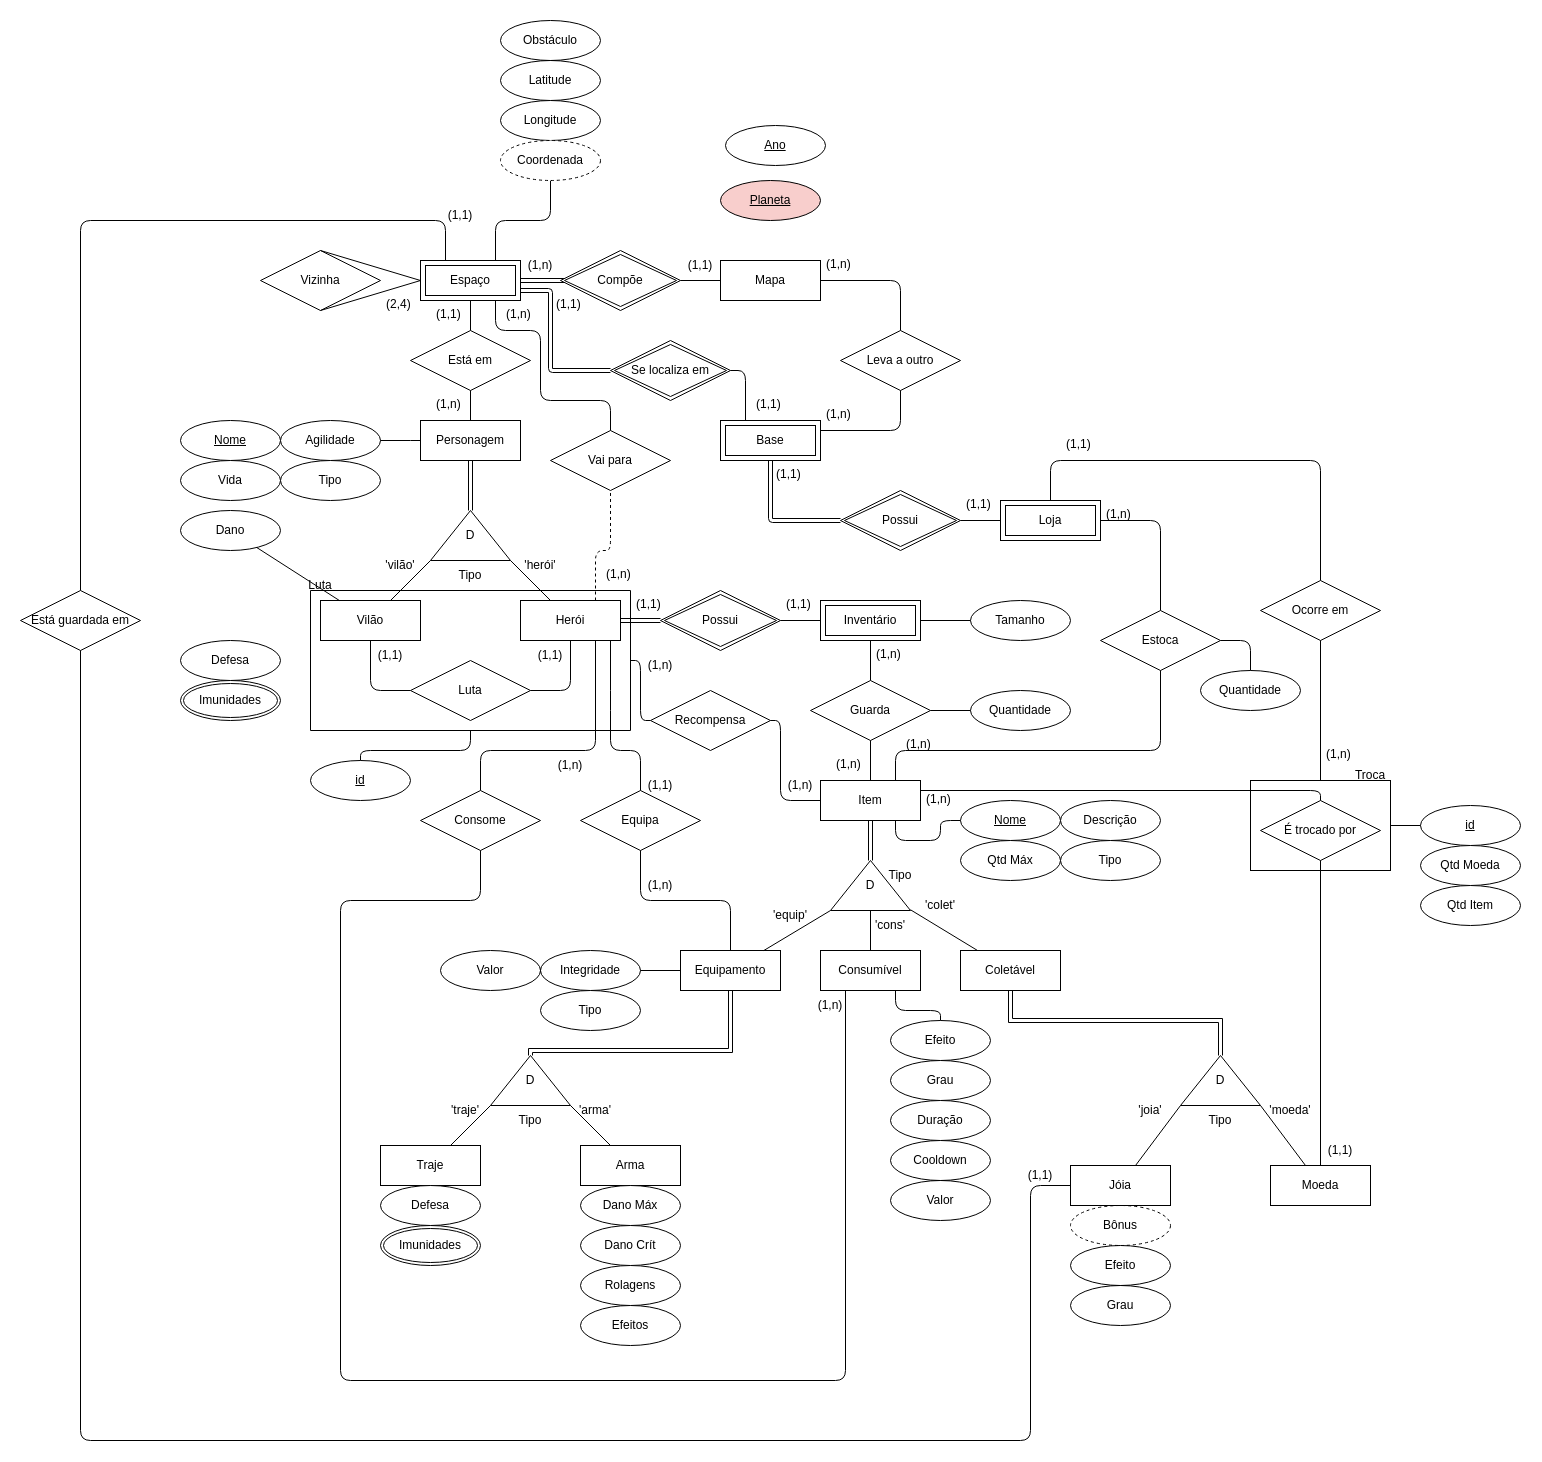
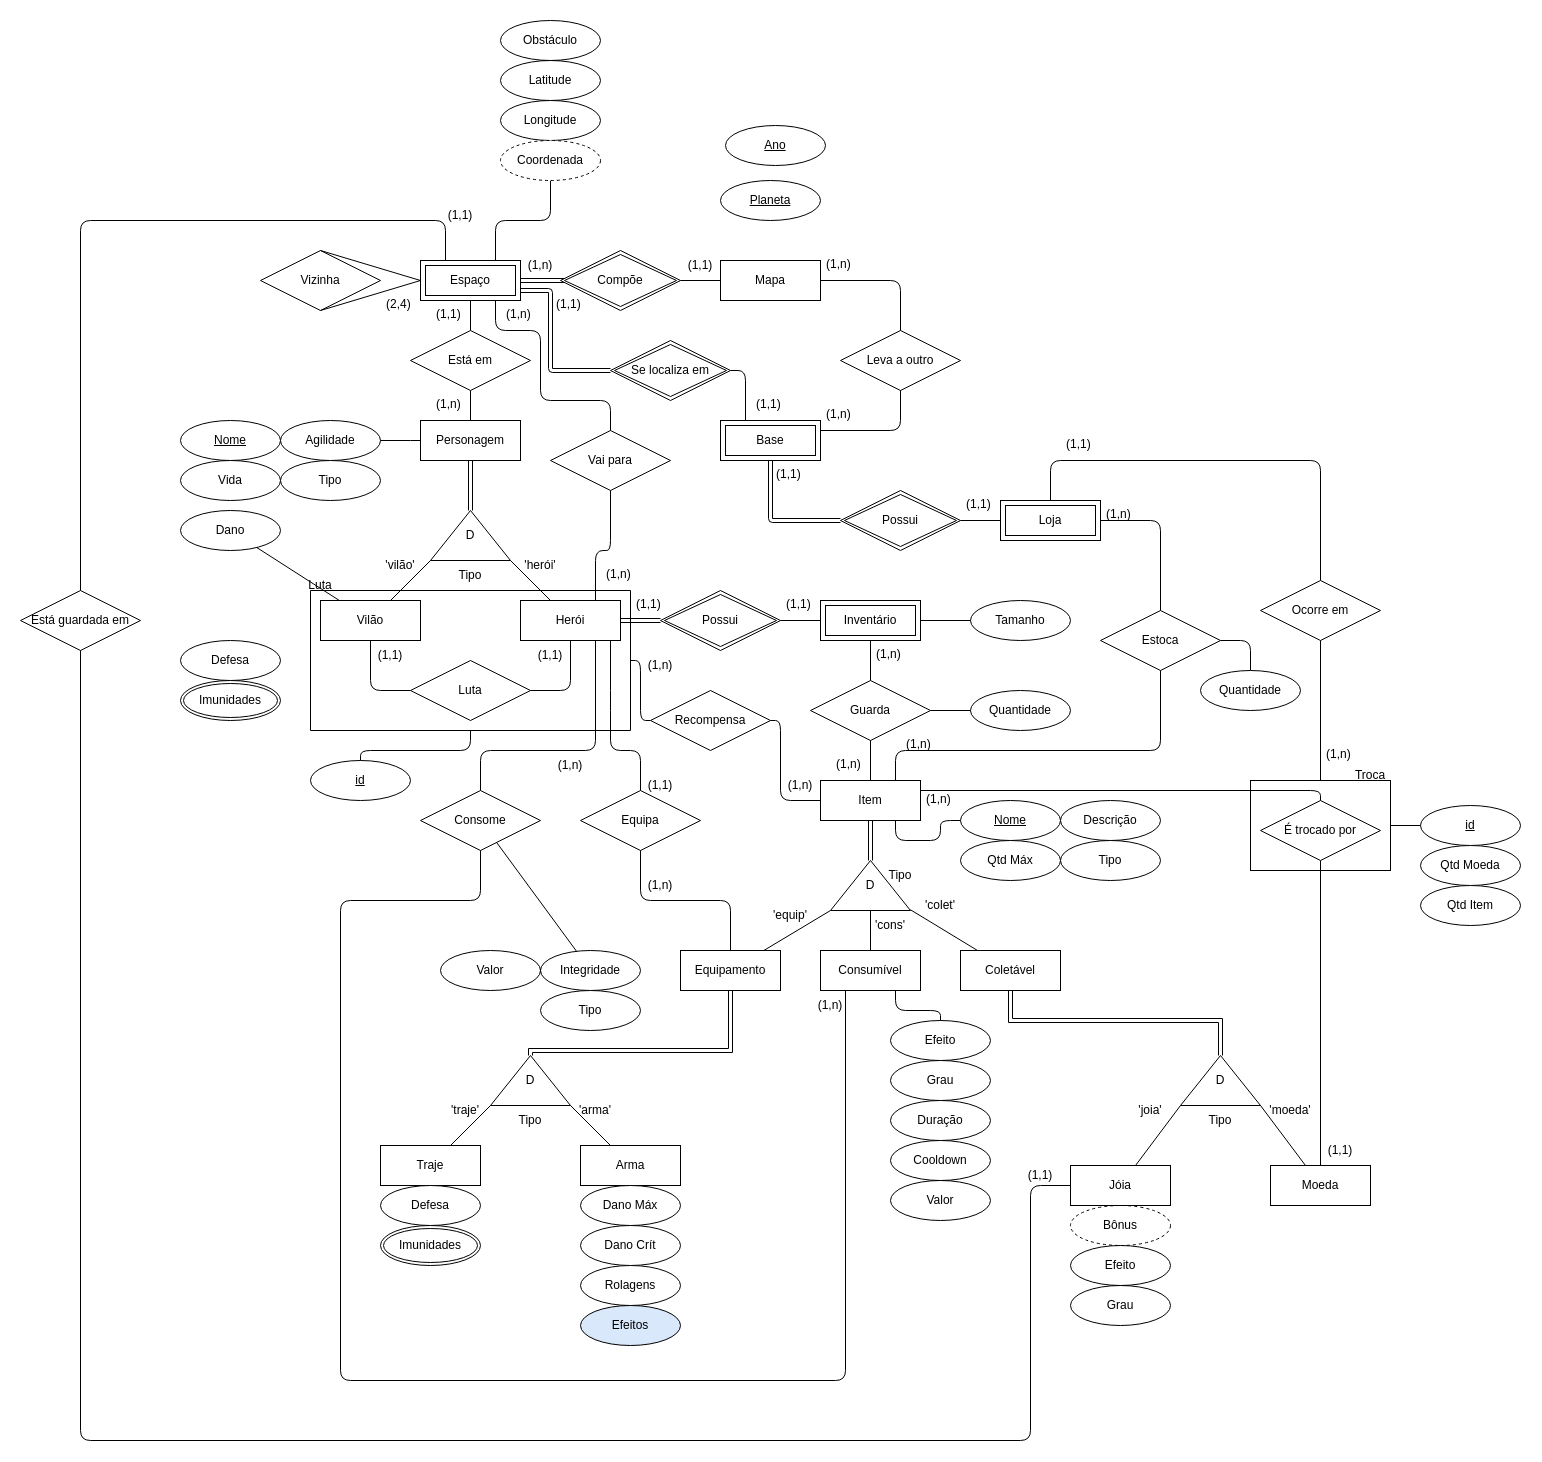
(771, 201) -> (771, 201)
(609, 549) -> (609, 549)
(661, 971) -> (537, 897)
(631, 1326) -> (631, 1326)
